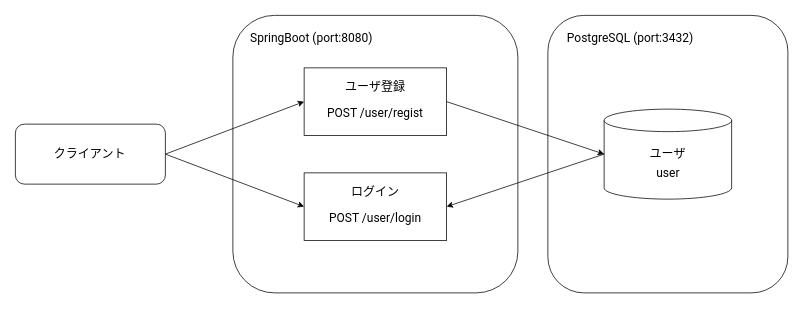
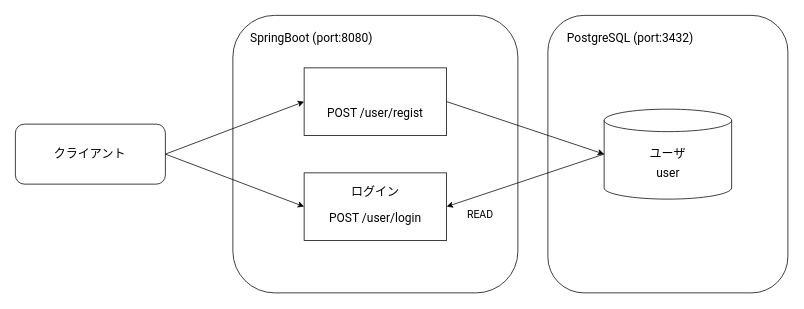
(375, 87) -> none
none -> (480, 214)
